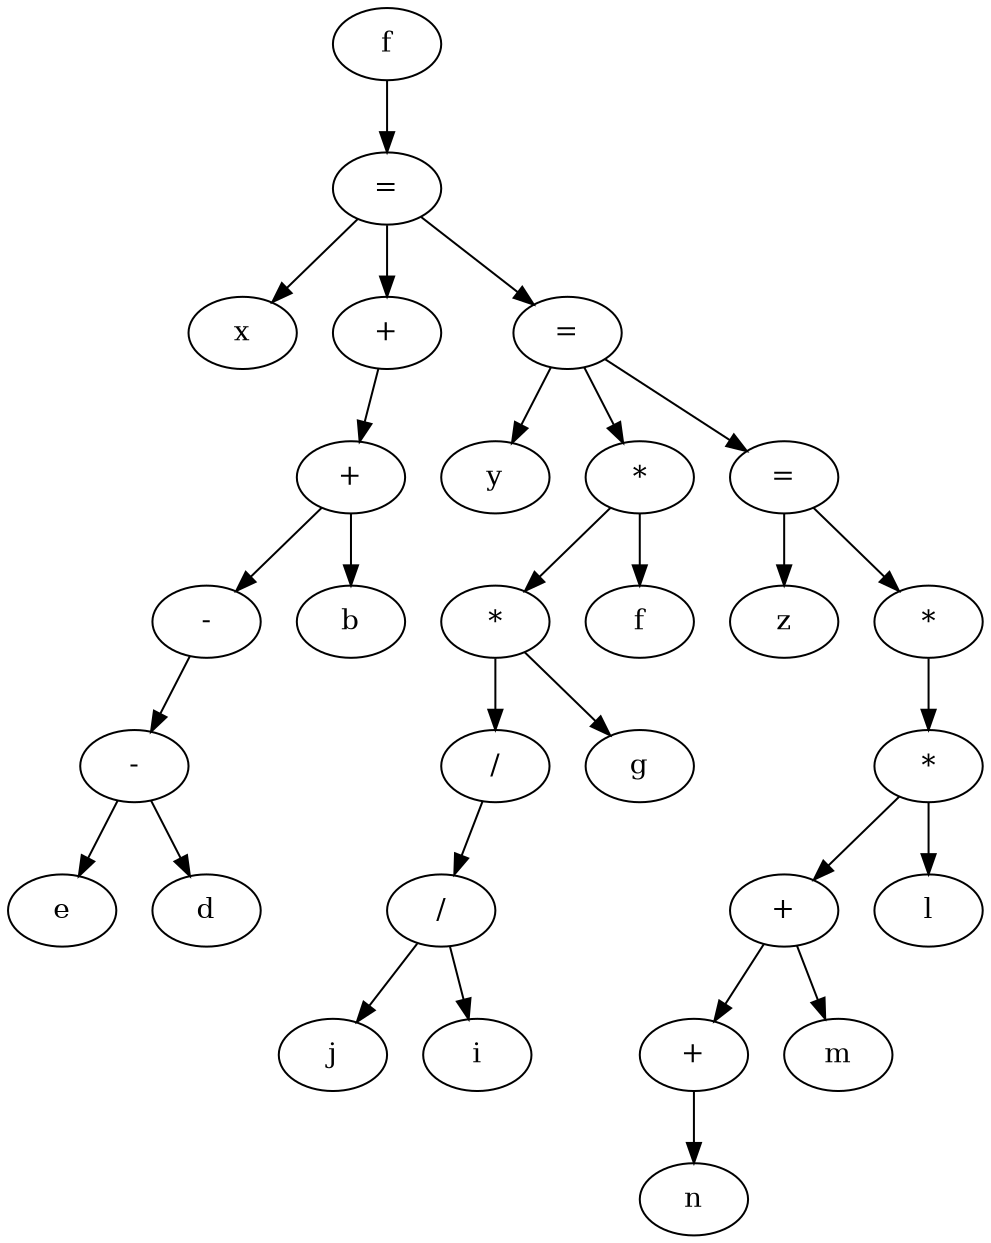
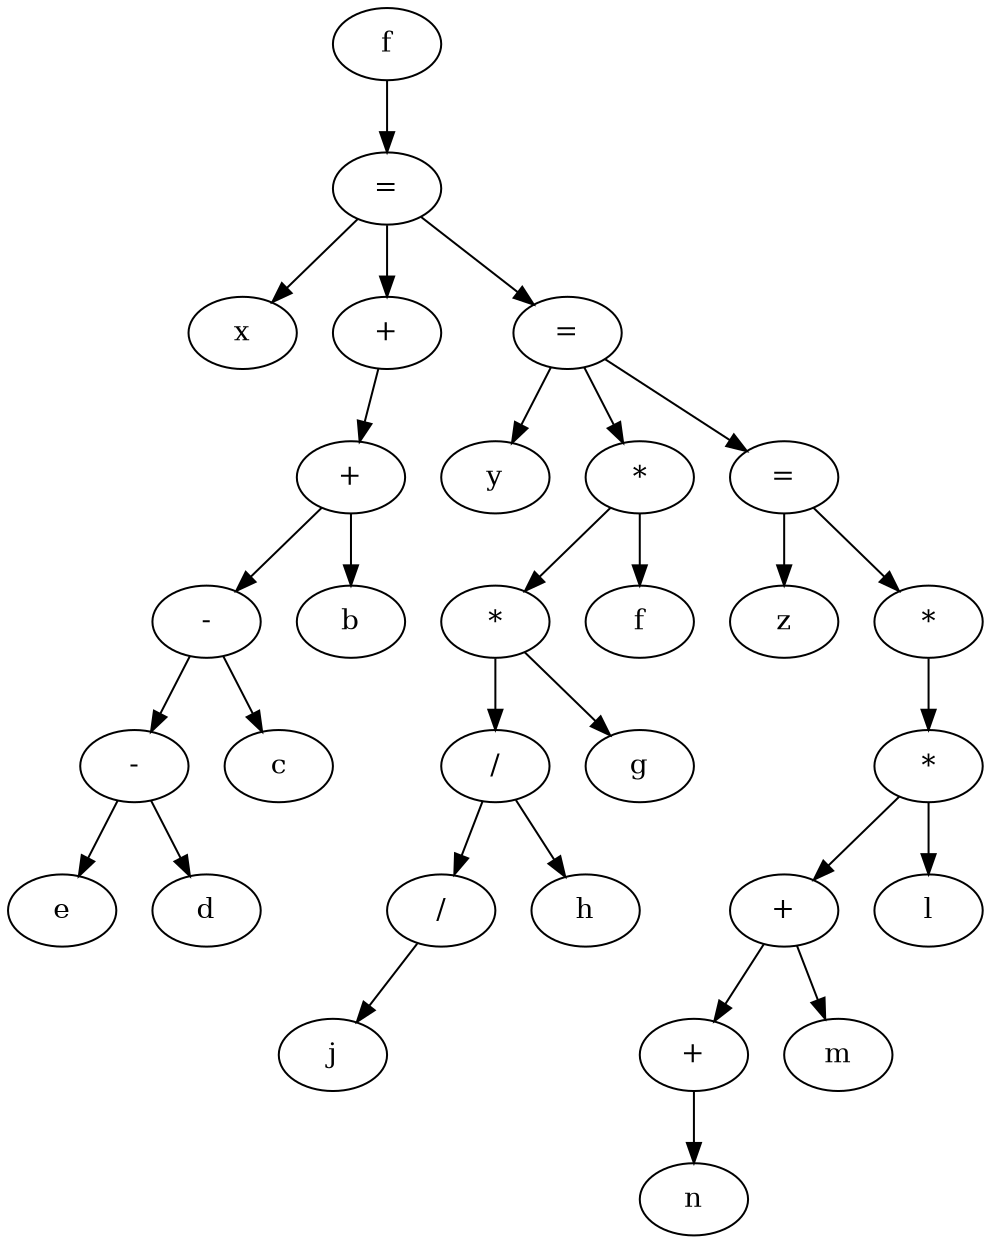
none -> (279, 766)
none -> (586, 911)
(477, 1055) -> none
